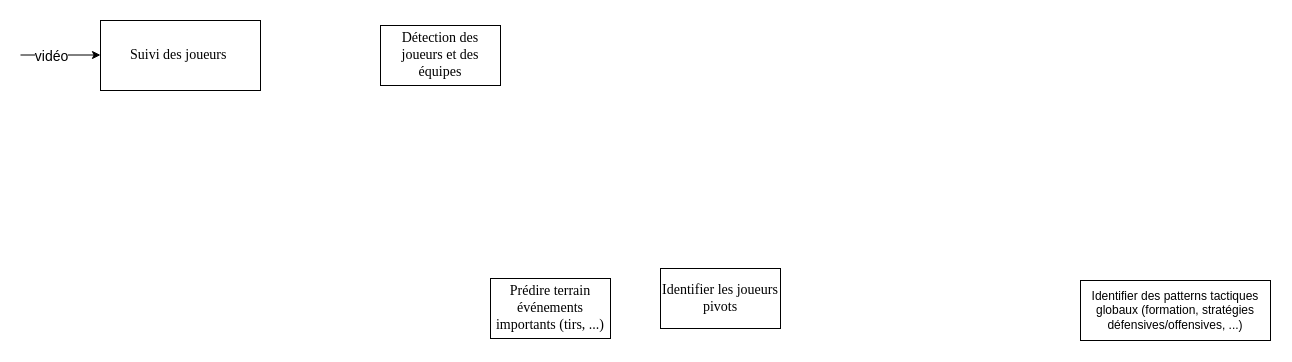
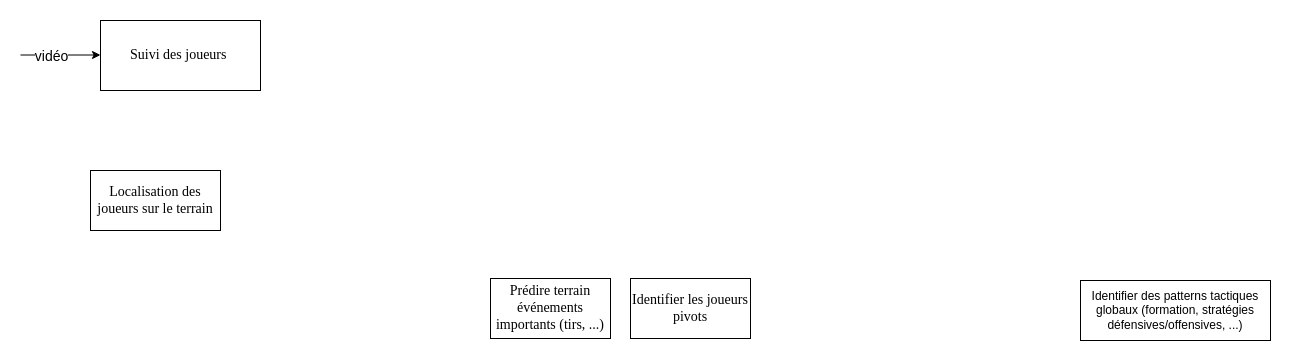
(441, 56) -> none
none -> (156, 201)
(721, 299) -> (691, 309)
